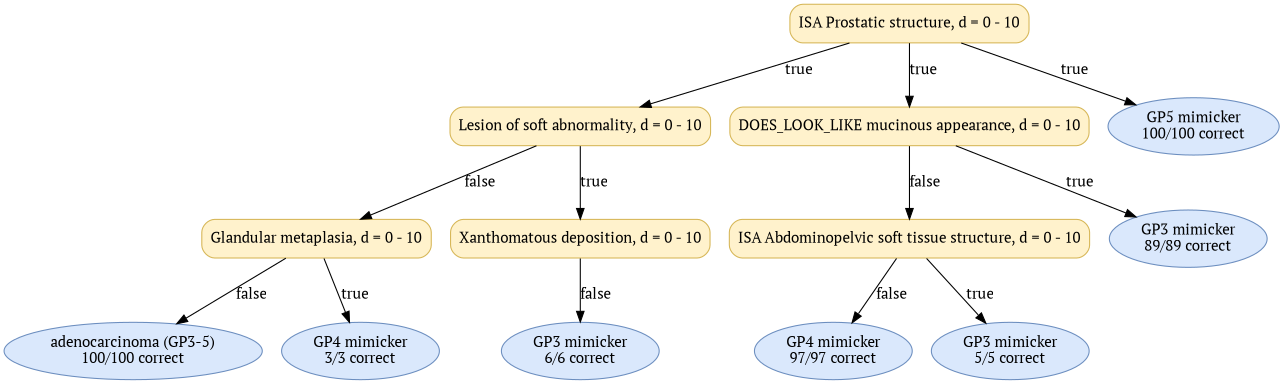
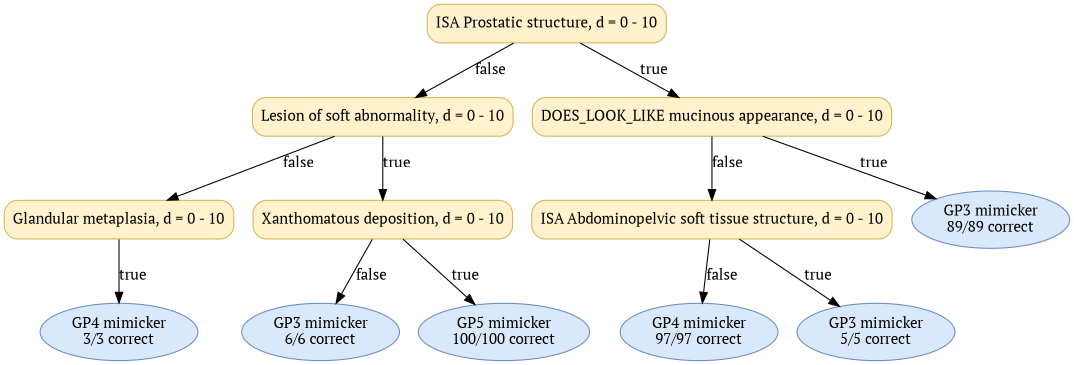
(799, 70) -> (491, 70)
(1043, 72) -> (435, 268)
(133, 351) -> none
